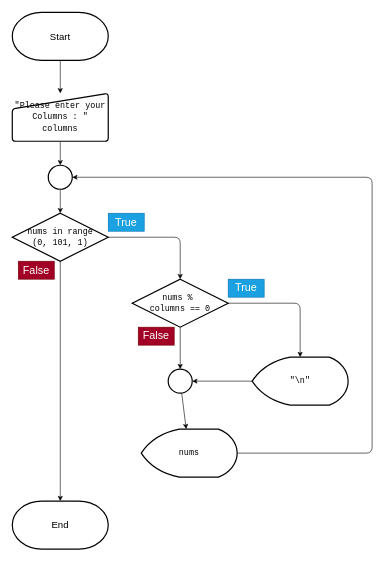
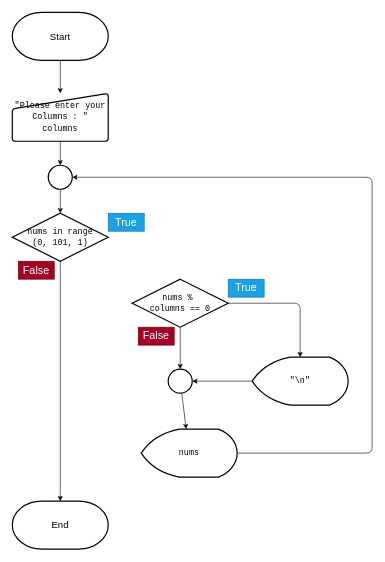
(175, 237) -> none
